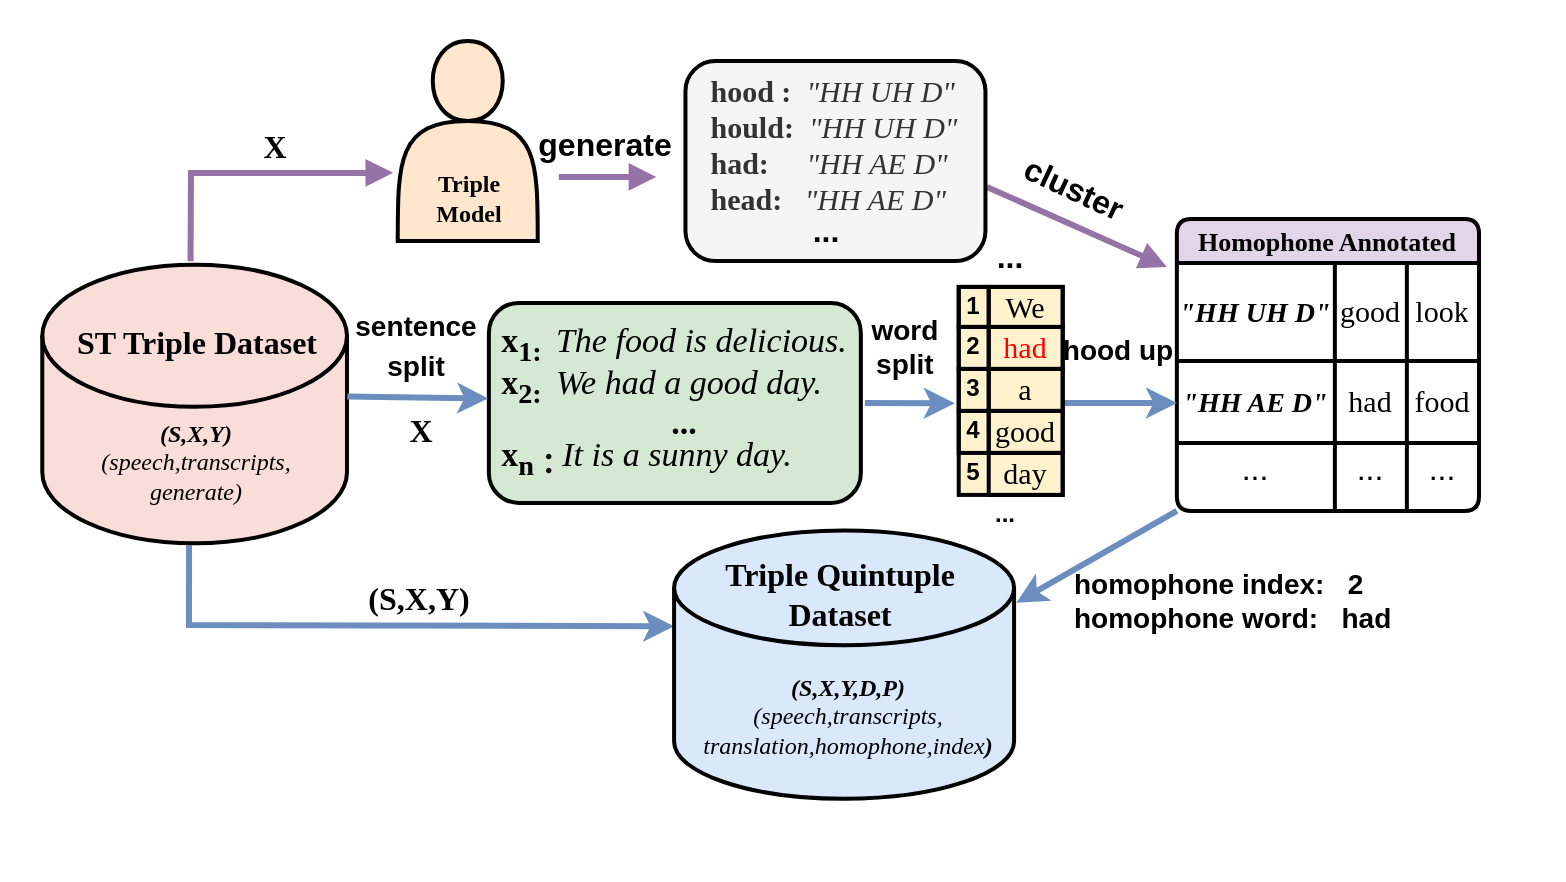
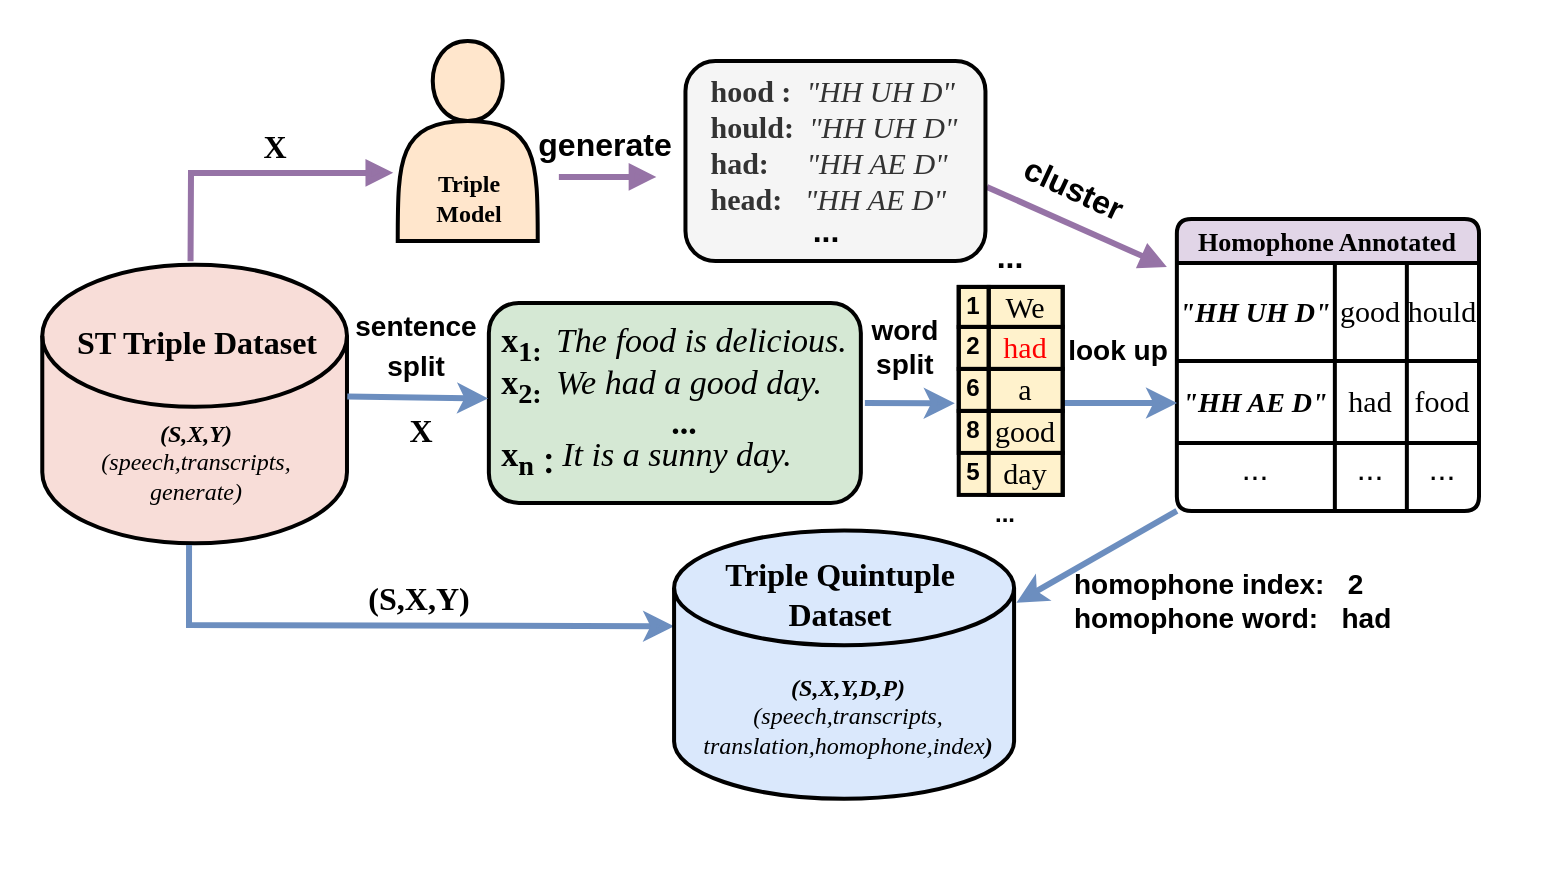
(1443, 311) -> (1443, 311)
(1119, 351) -> (1119, 351)
(974, 389) -> (974, 389)
(974, 431) -> (974, 431)
